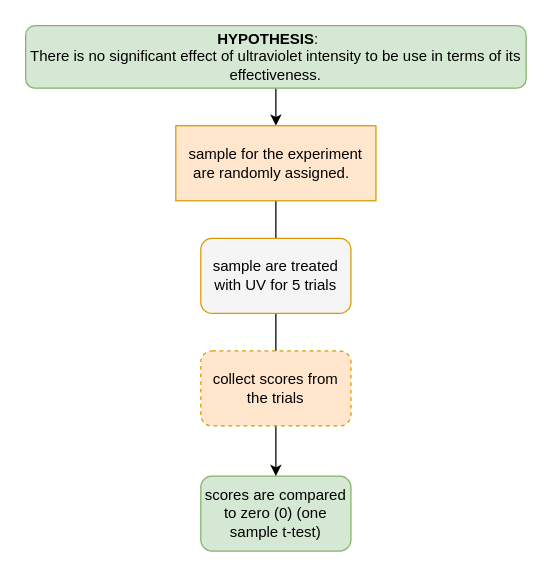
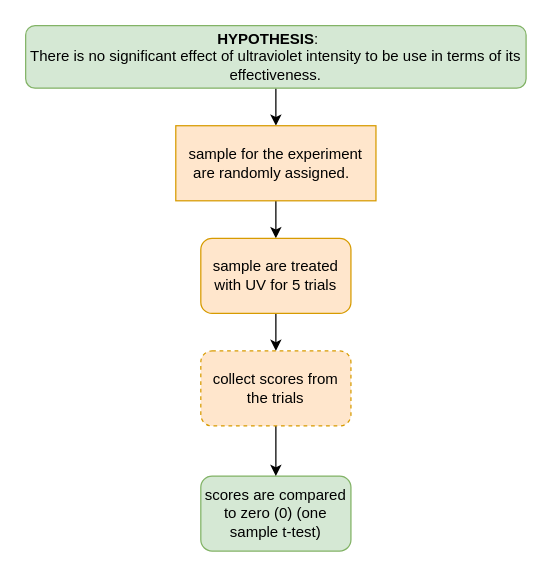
(276, 231) -> (276, 228)
(276, 276) -> (276, 276)
(276, 344) -> (276, 341)
